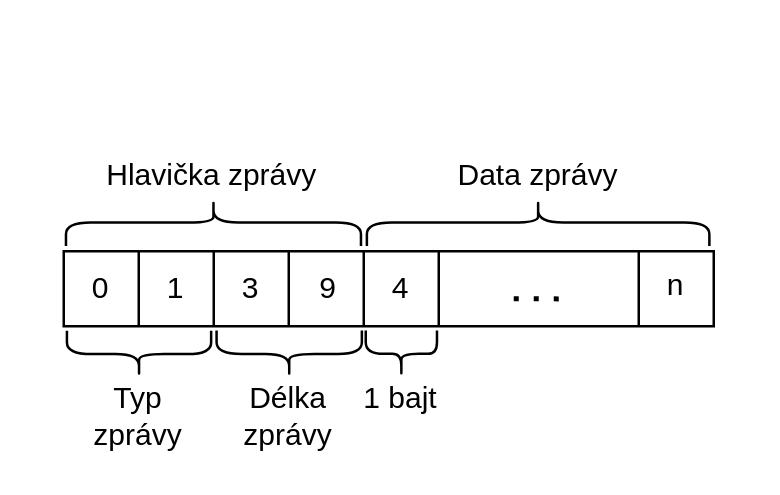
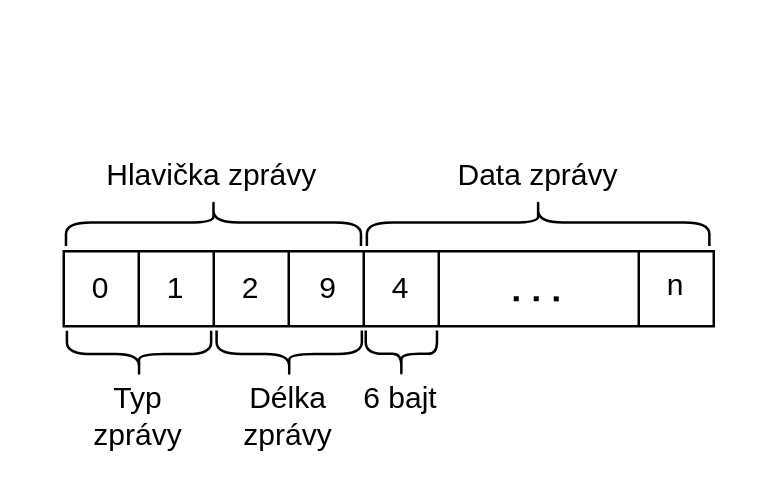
(251, 289) -> (251, 289)
(401, 399) -> (401, 399)
